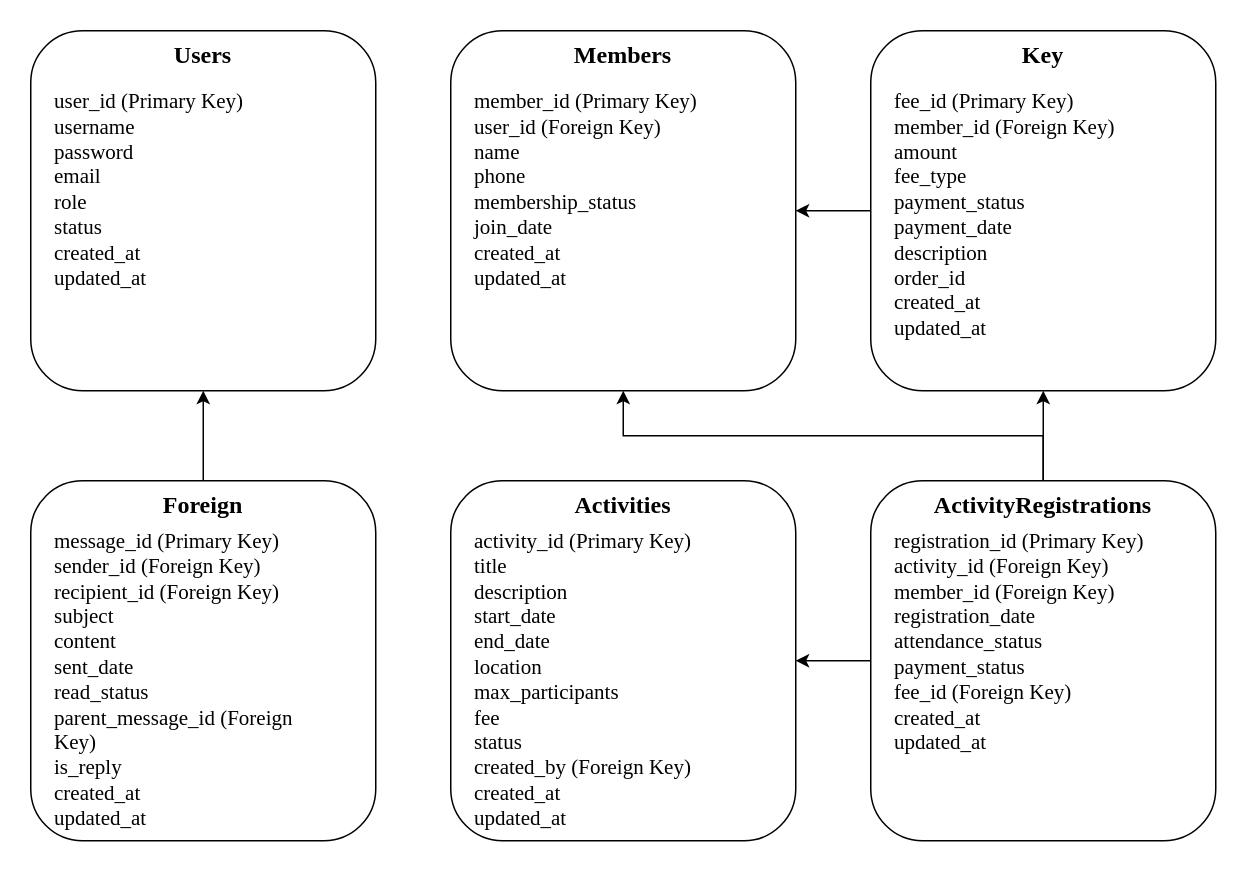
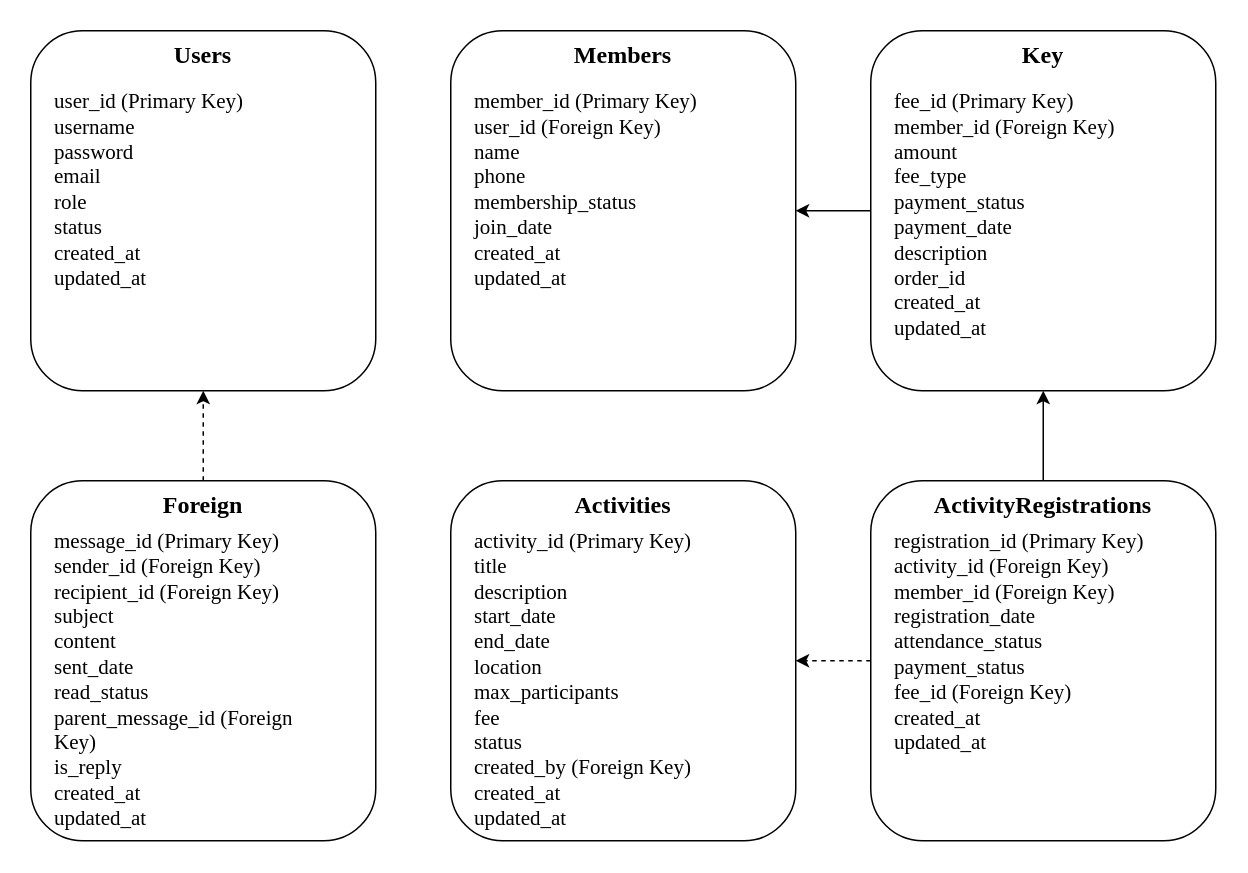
(814, 436) -> none
(203, 439) -> (203, 439)
(837, 661) -> (837, 661)
